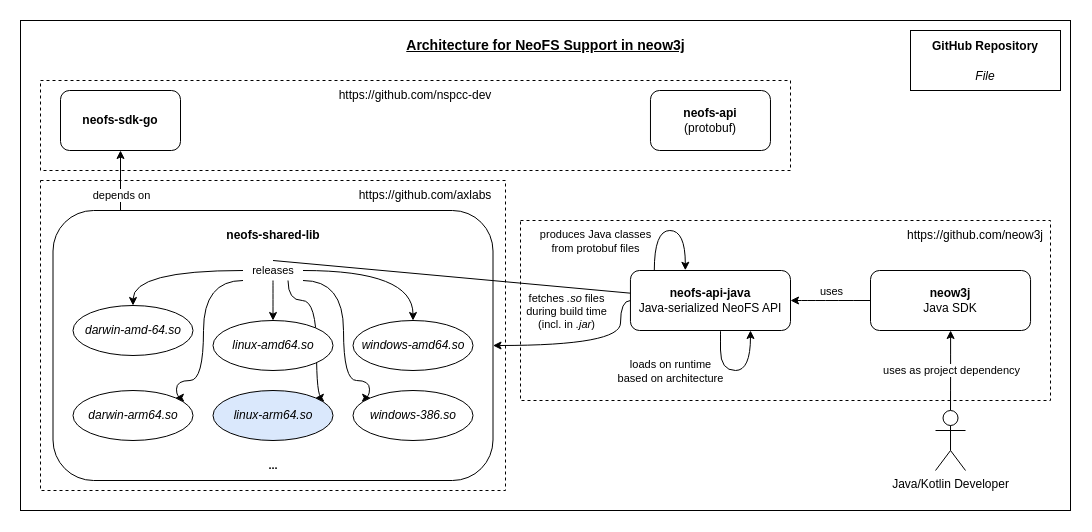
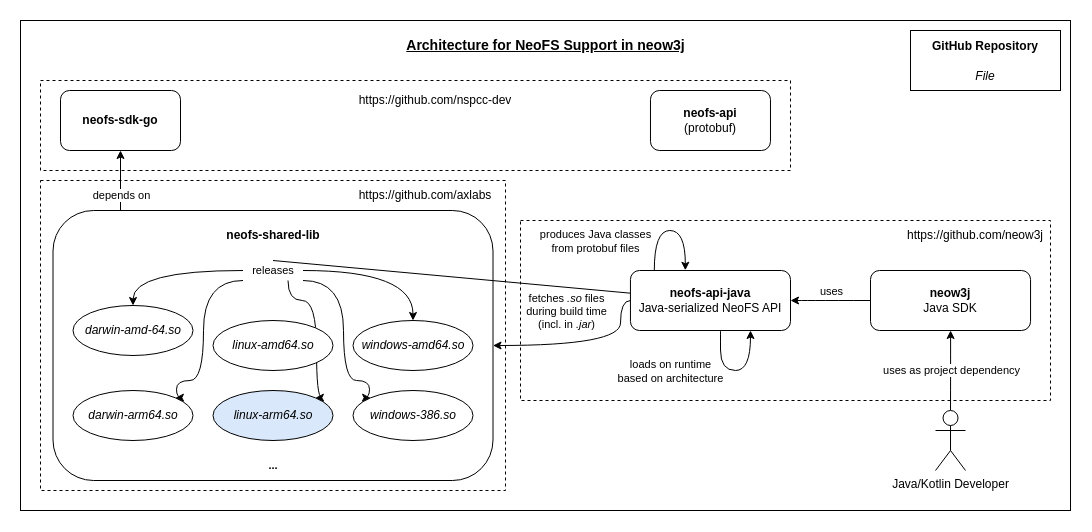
(416, 96) -> (436, 101)
(273, 298) -> none
